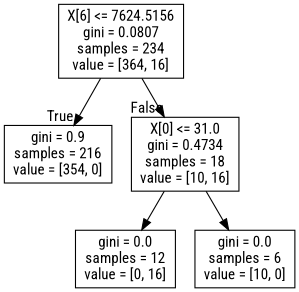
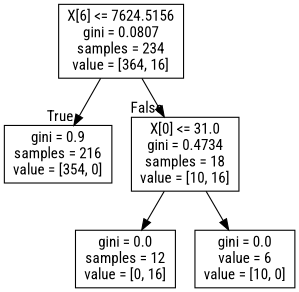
(245, 259) -> (245, 259)
